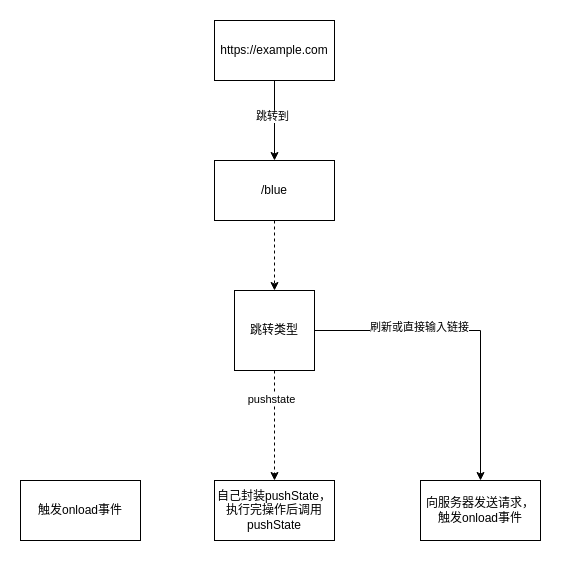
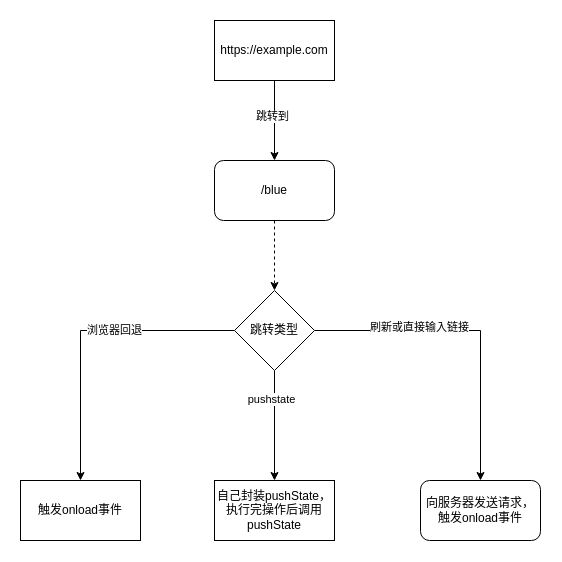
(275, 191) -> (275, 191)
none -> (87, 331)
(275, 331) -> (275, 331)
(275, 439) -> (275, 439)
(481, 511) -> (481, 511)
